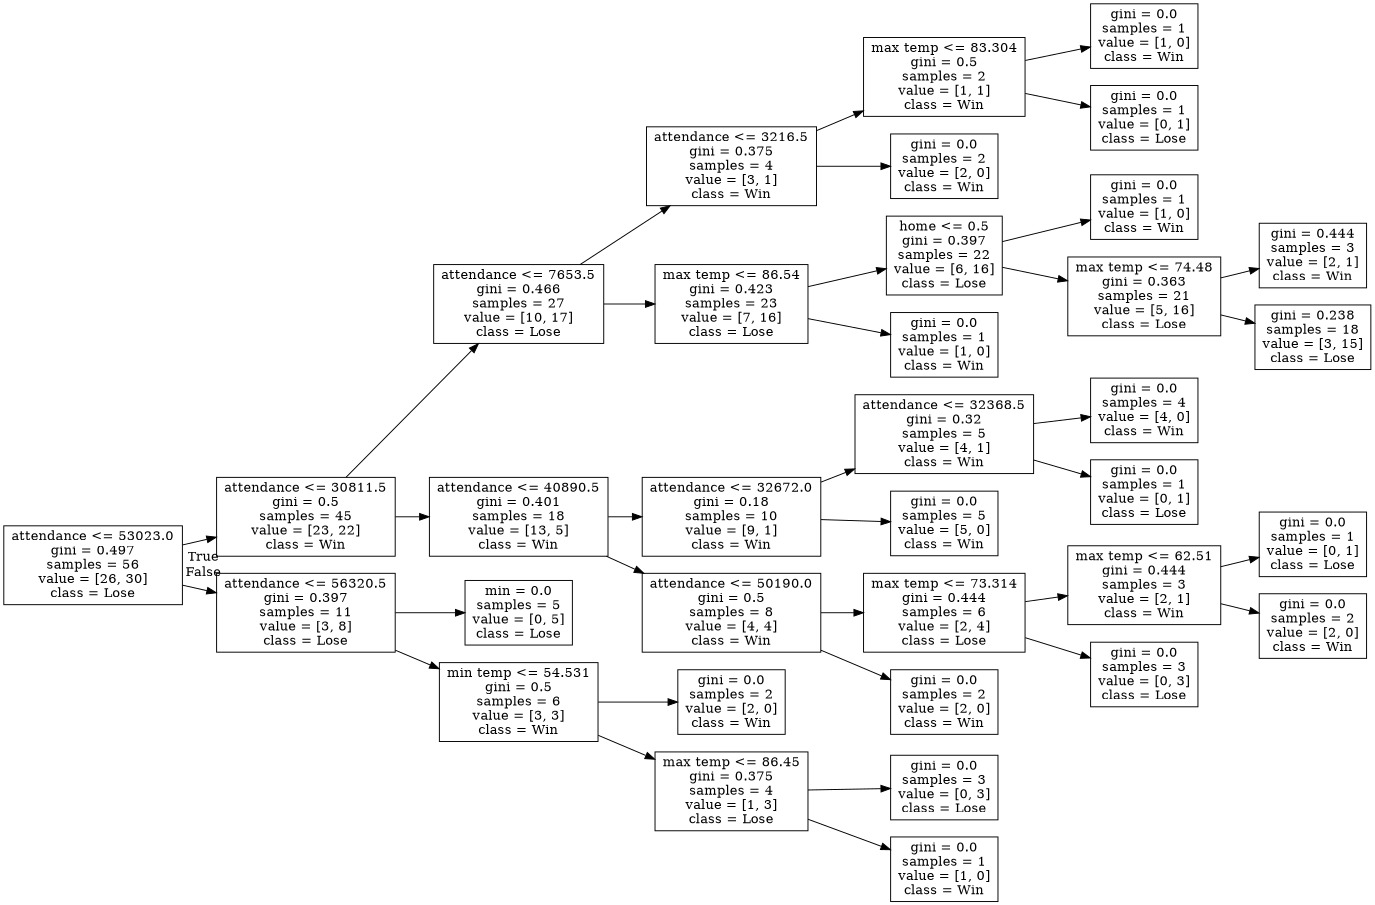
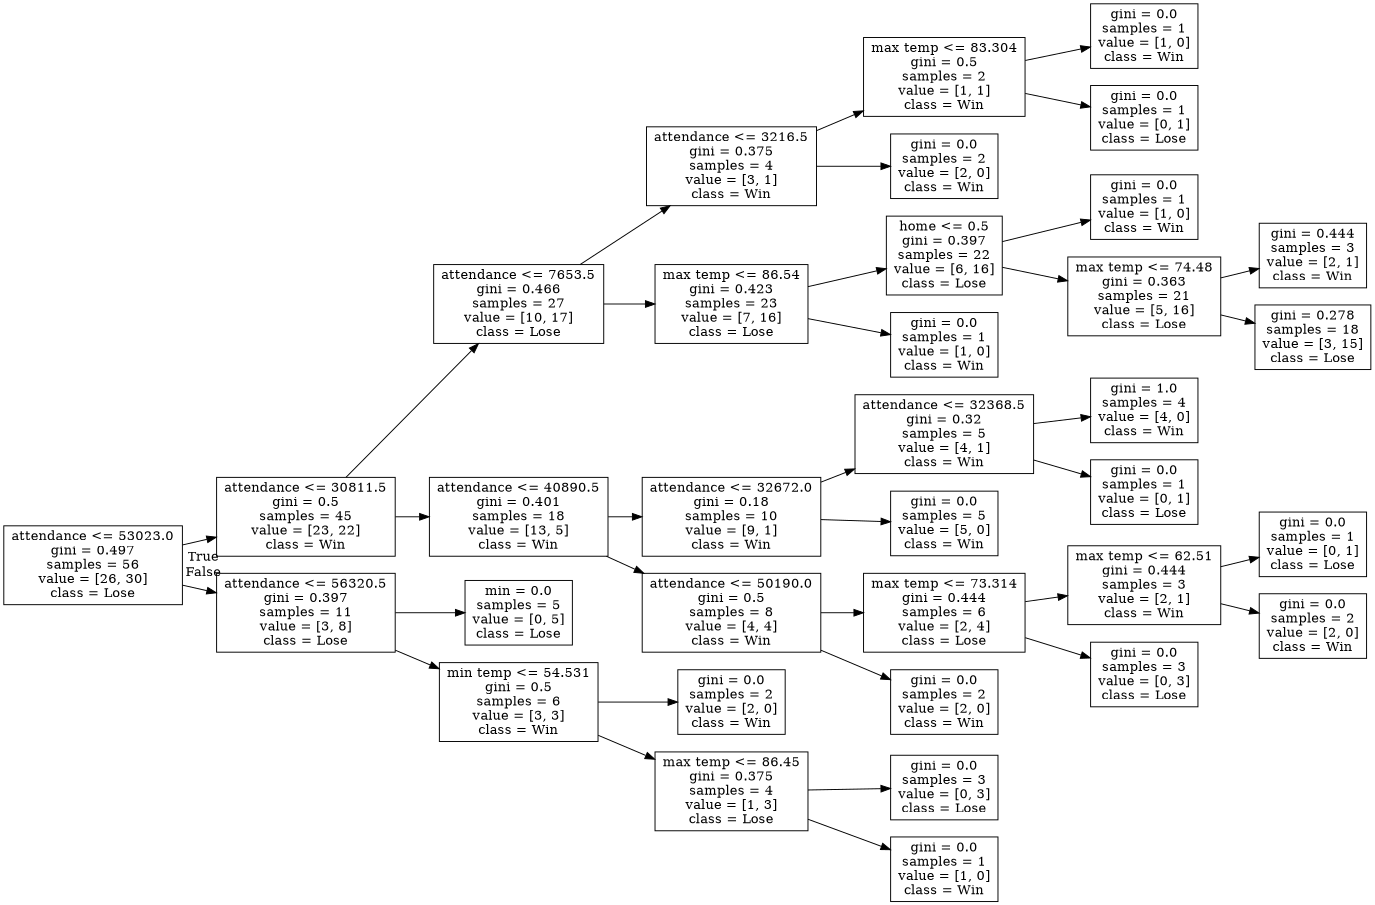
(1313, 337) -> (1313, 337)
(1144, 410) -> (1144, 410)
